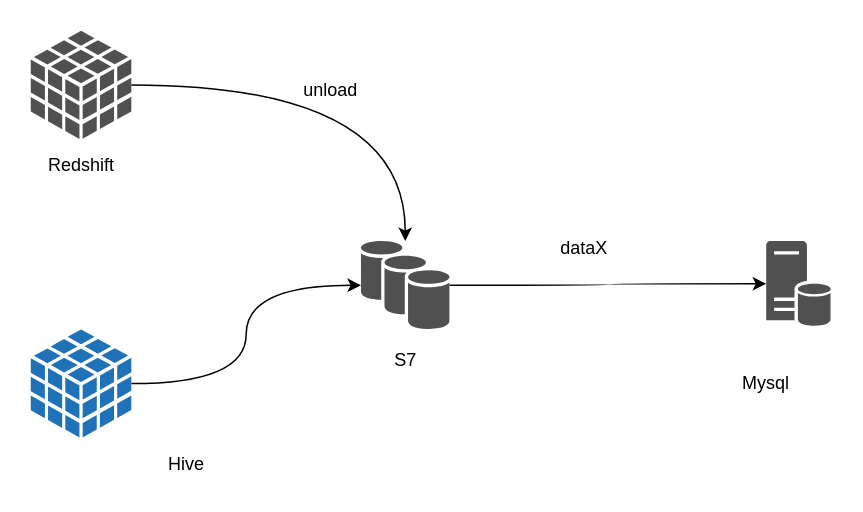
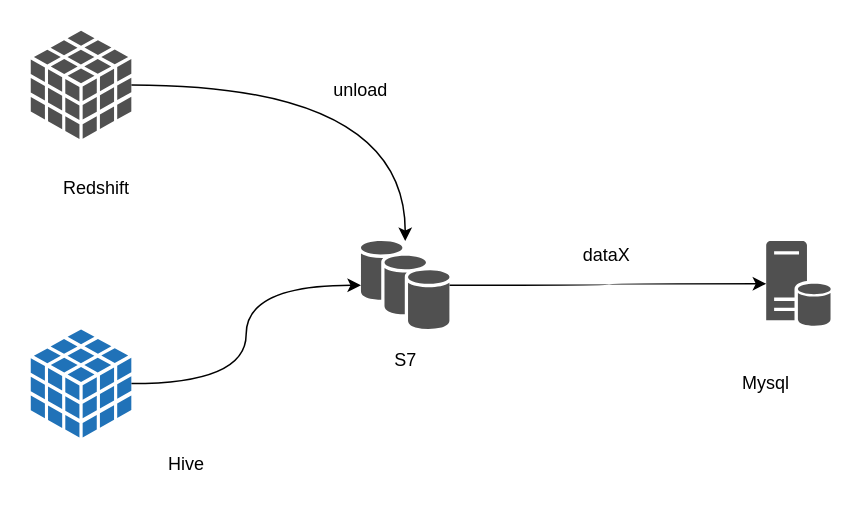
(331, 91) -> (361, 91)
(81, 166) -> (96, 188)
(584, 248) -> (607, 256)
